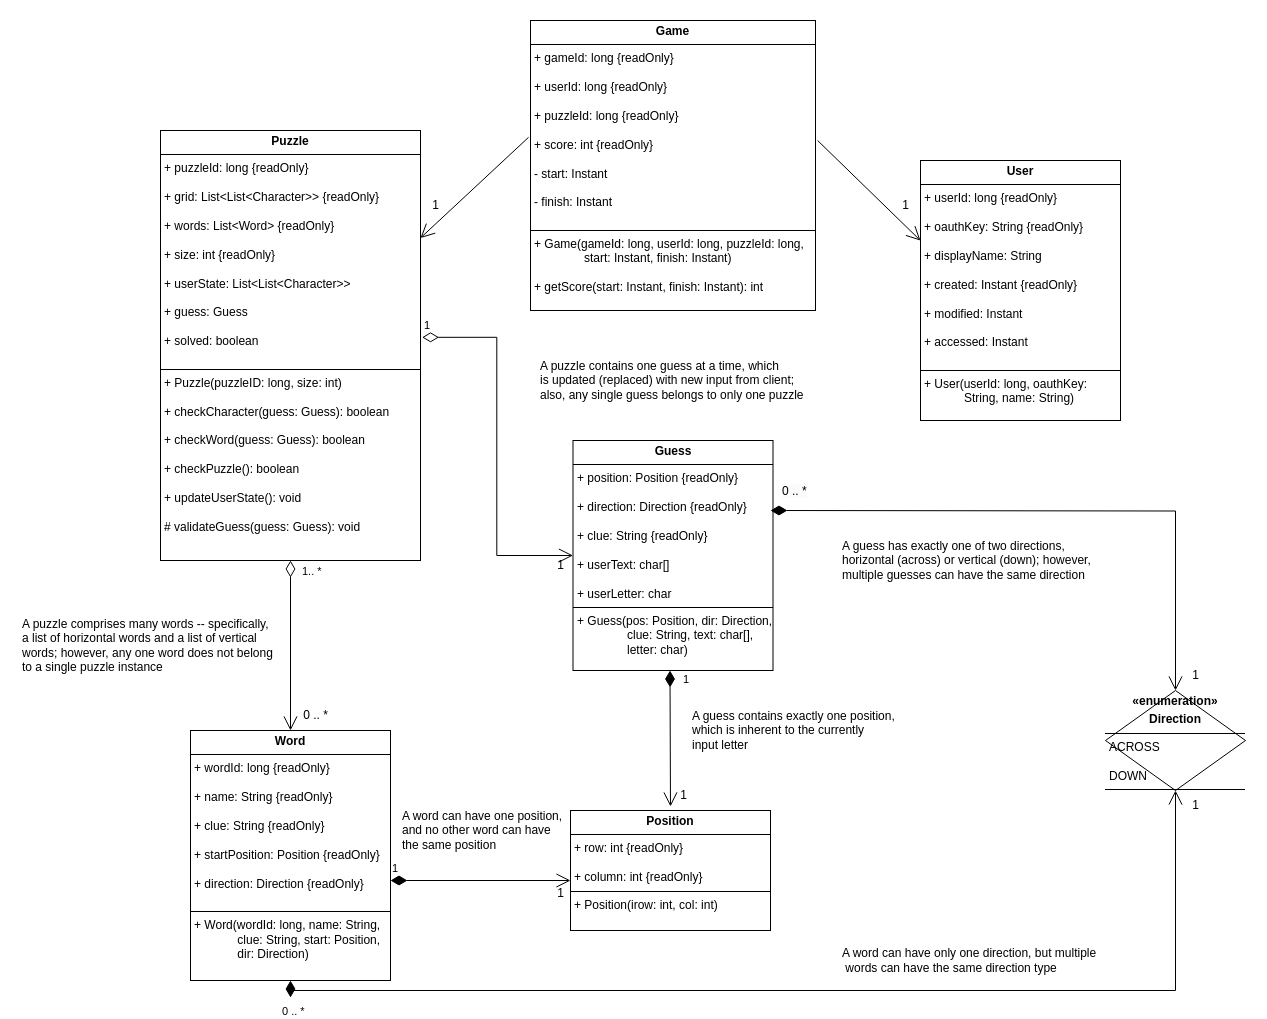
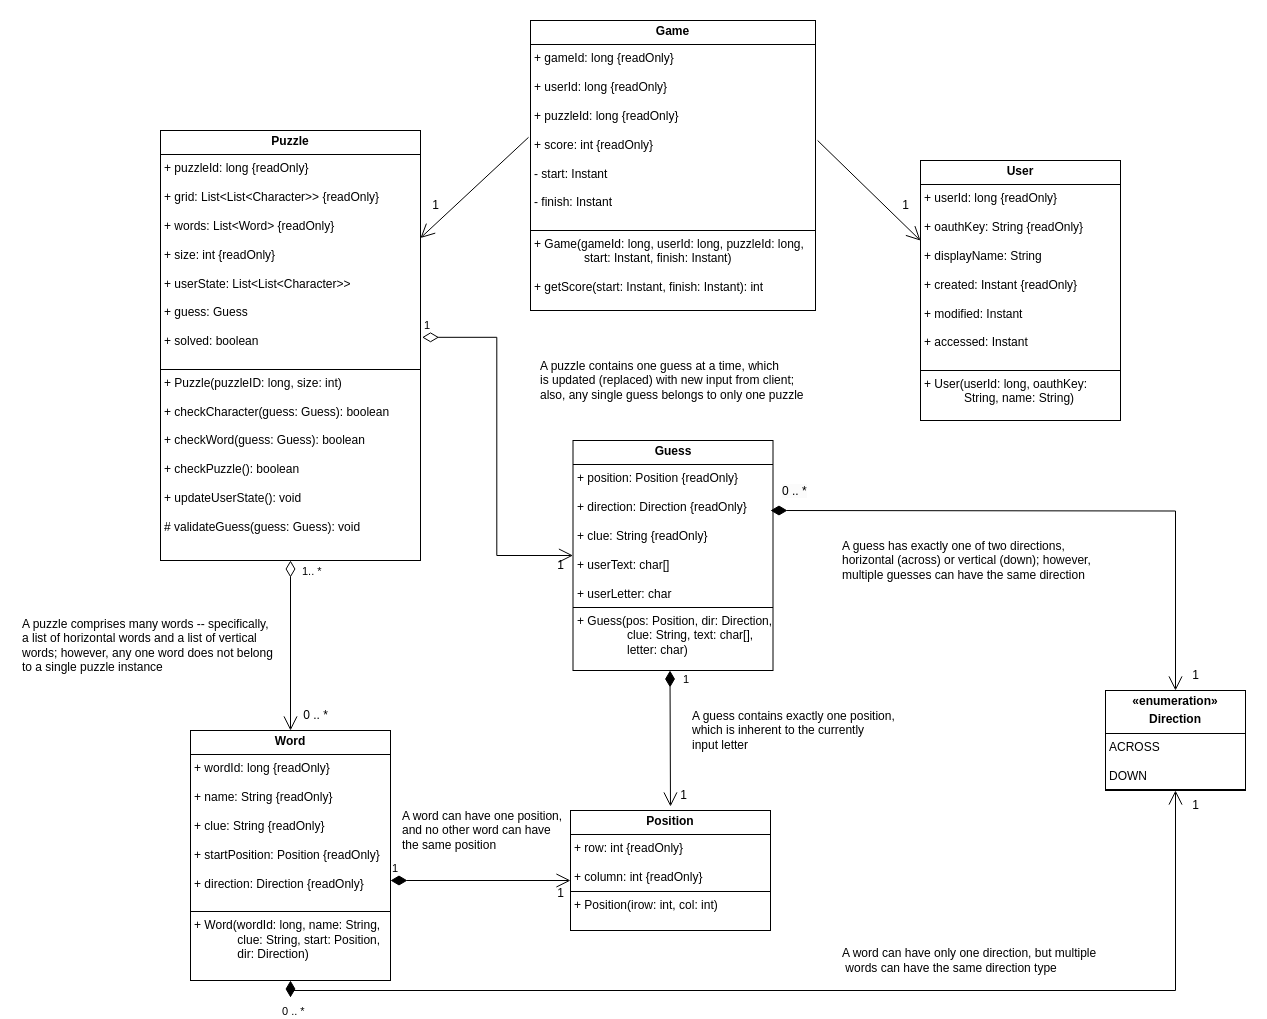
(1176, 741) -> (1176, 741)
